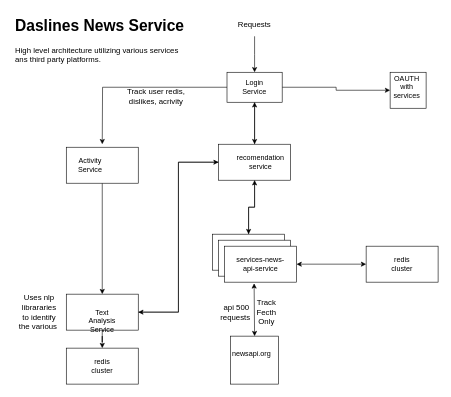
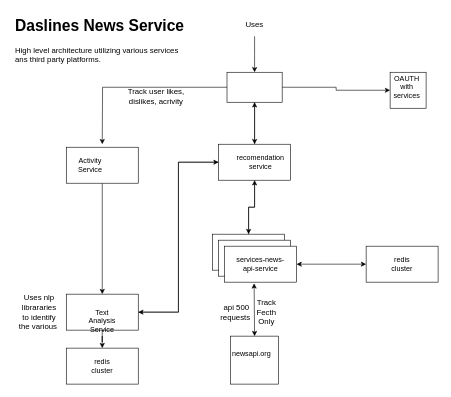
(255, 24) -> (255, 24)
(255, 87) -> none
(156, 96) -> (156, 96)
